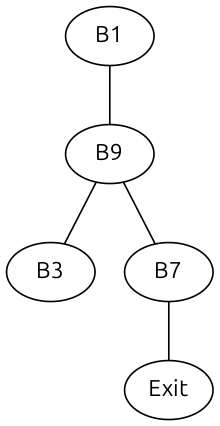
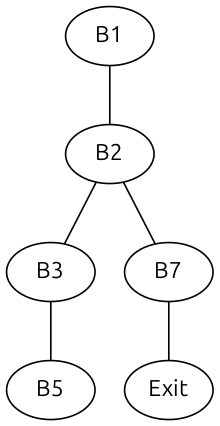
(110, 154) -> (110, 154)
none -> (51, 390)
